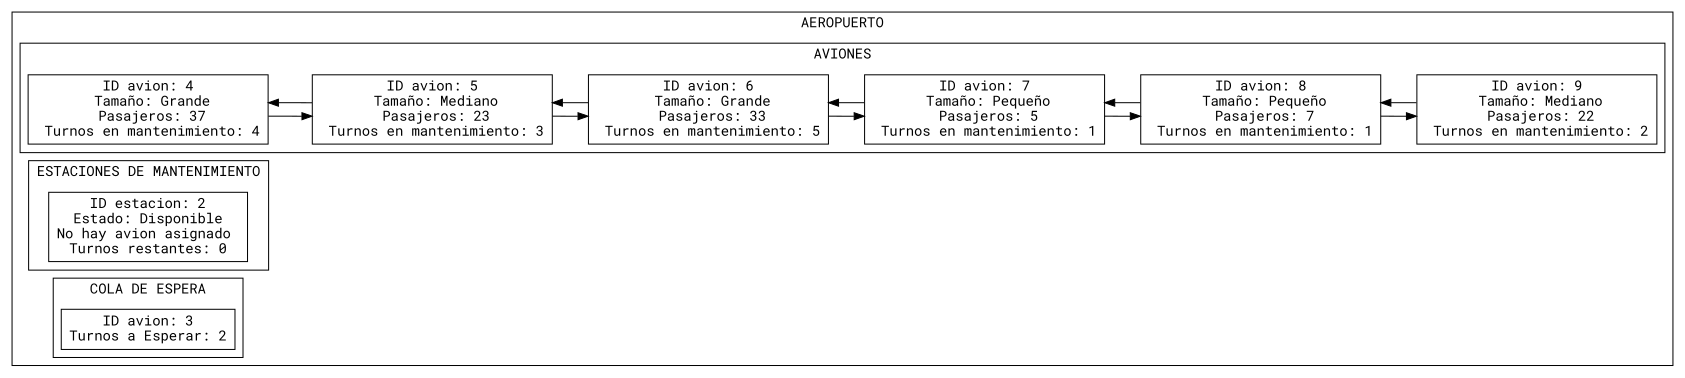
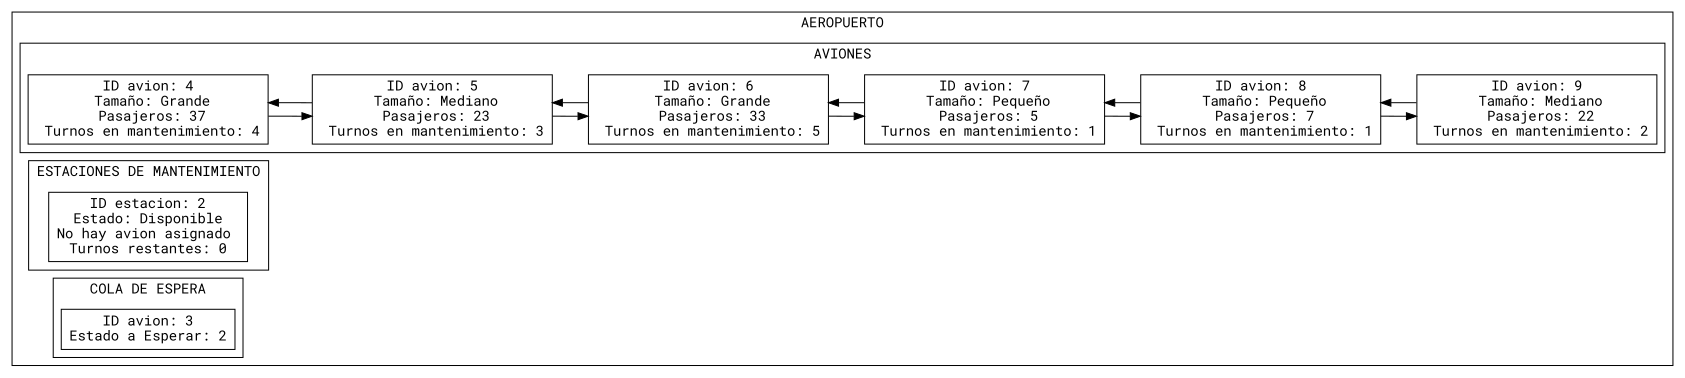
(148, 329) -> (148, 329)
